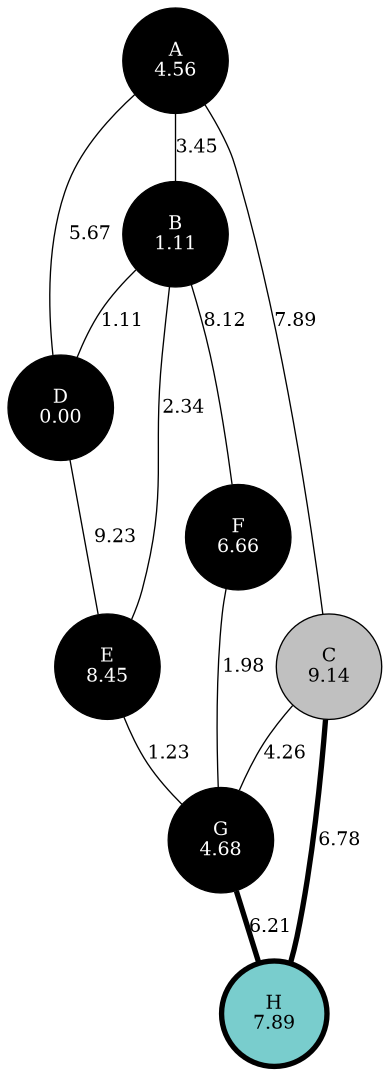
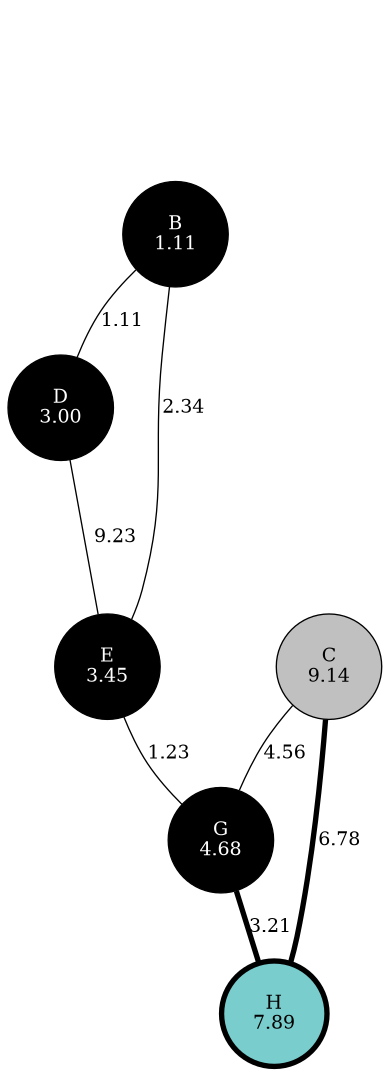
(176, 61) -> none
(61, 408) -> (61, 408)
(238, 537) -> none
(107, 667) -> (107, 667)
(285, 753) -> (285, 753)
(270, 927) -> (270, 927)
